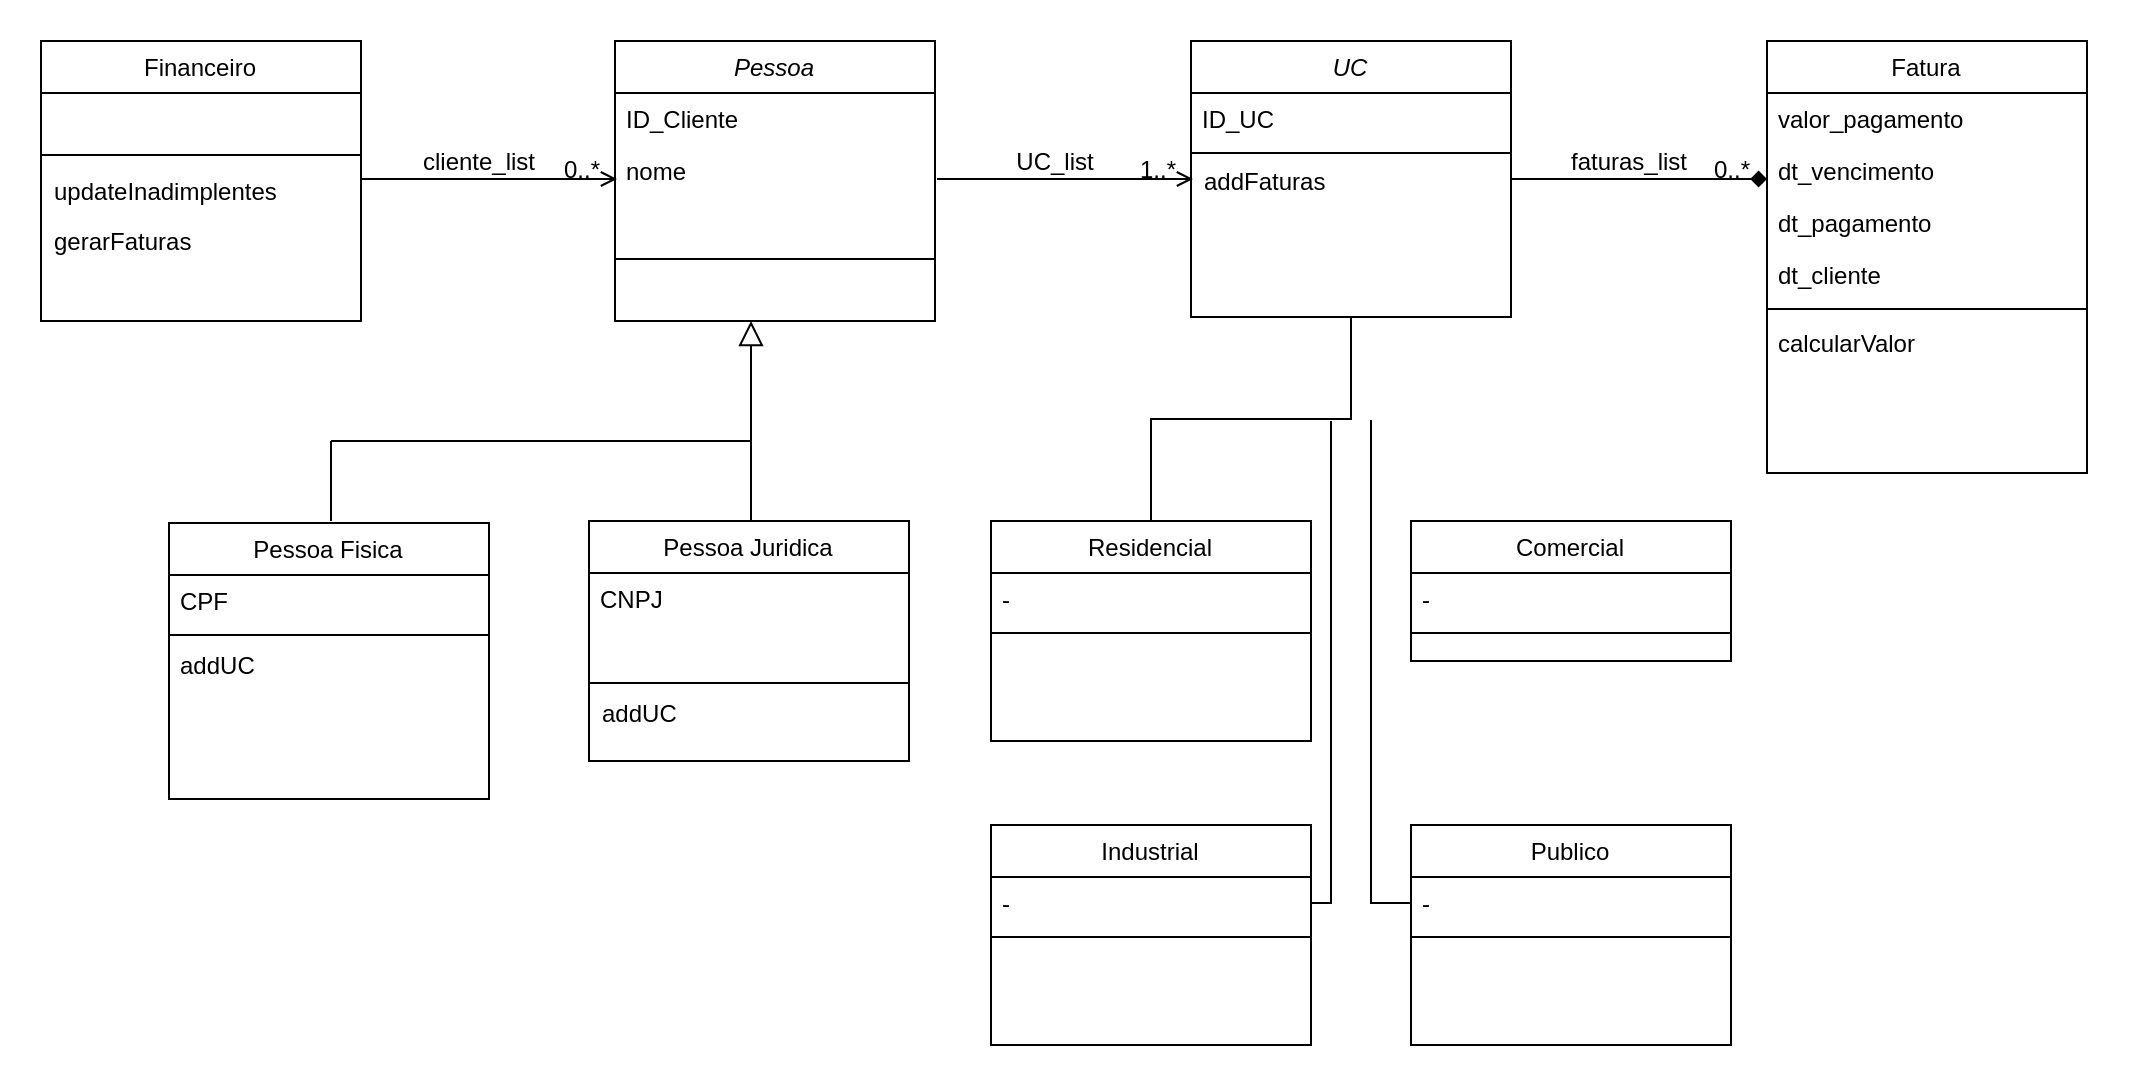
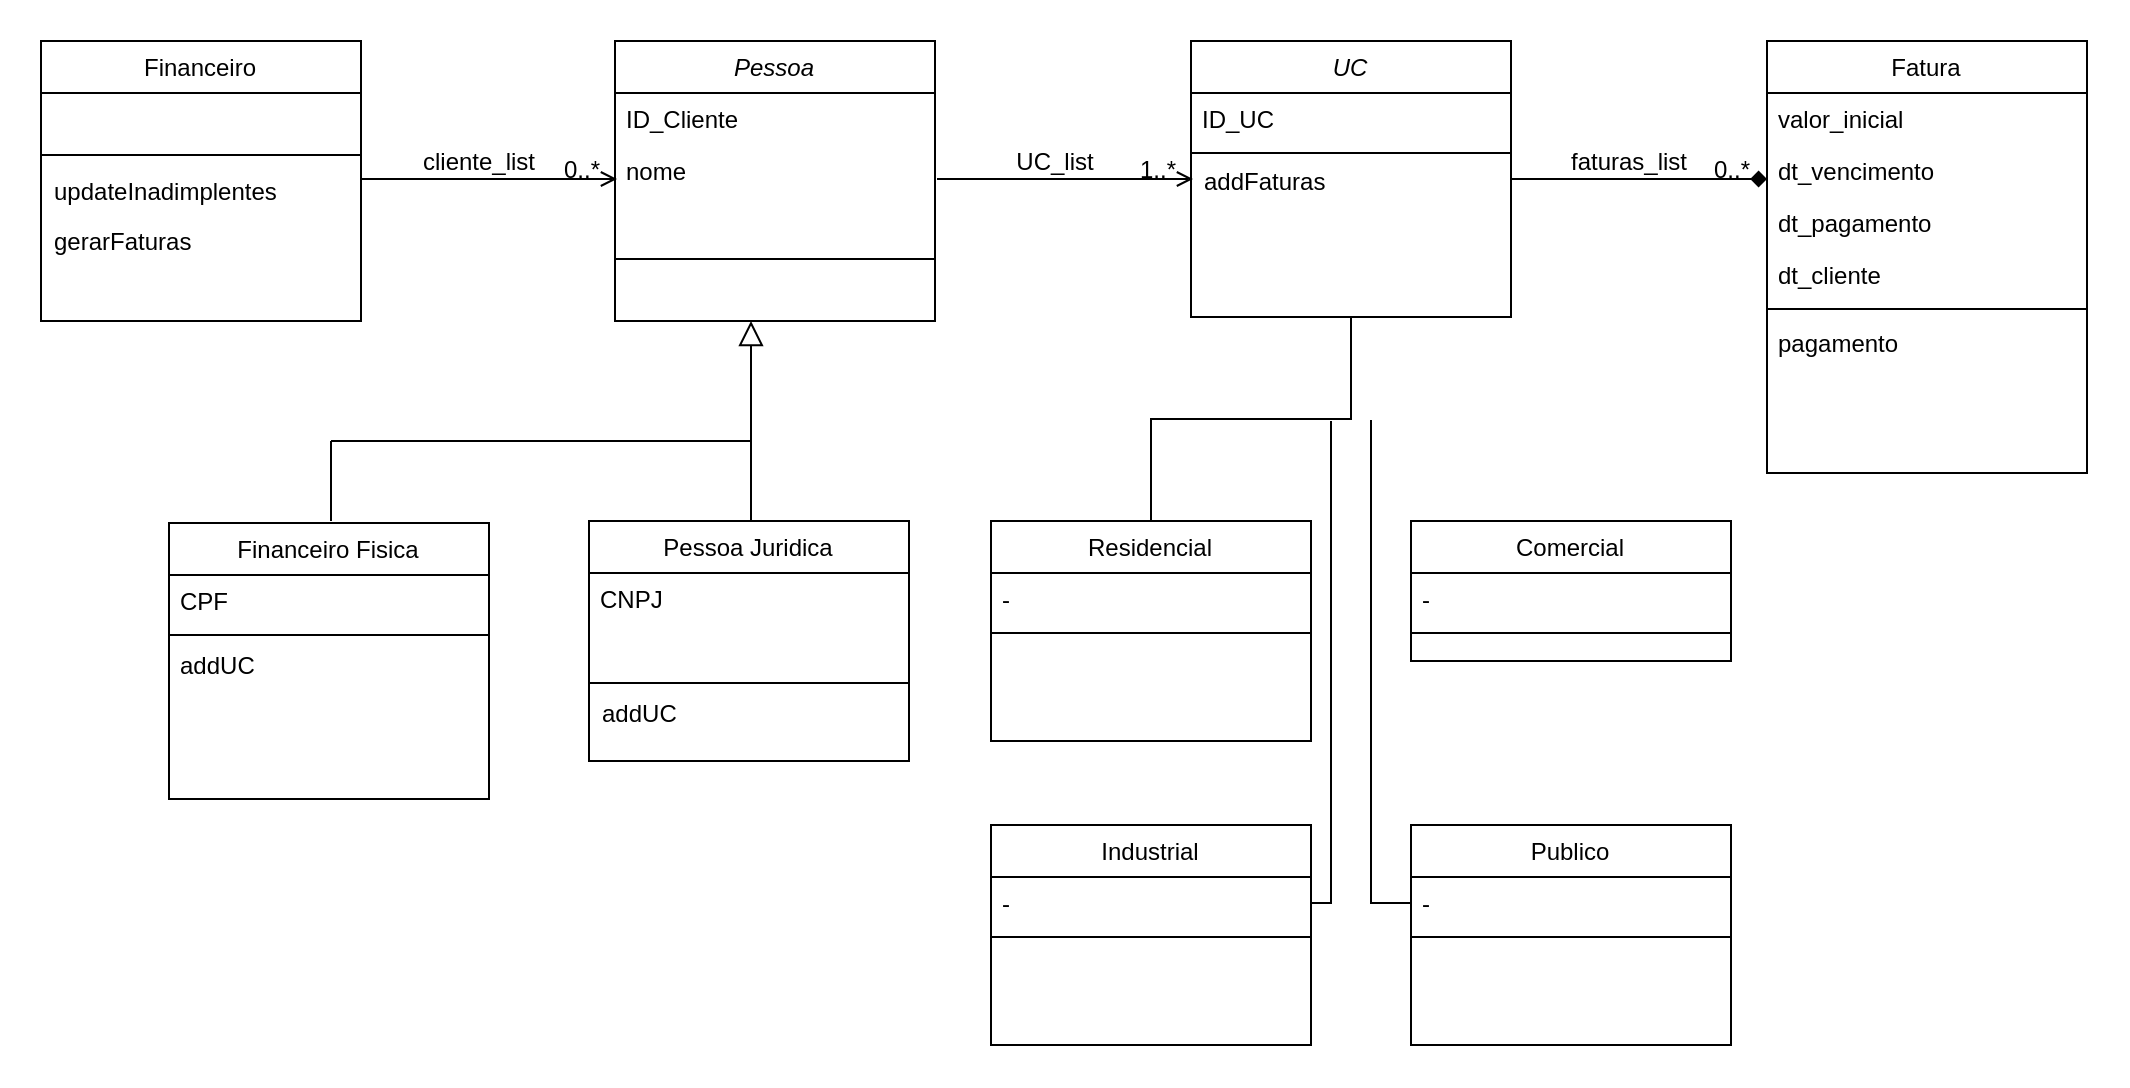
(1876, 120) -> (1850, 120)
(1856, 344) -> (1838, 344)
(328, 550) -> (328, 550)
